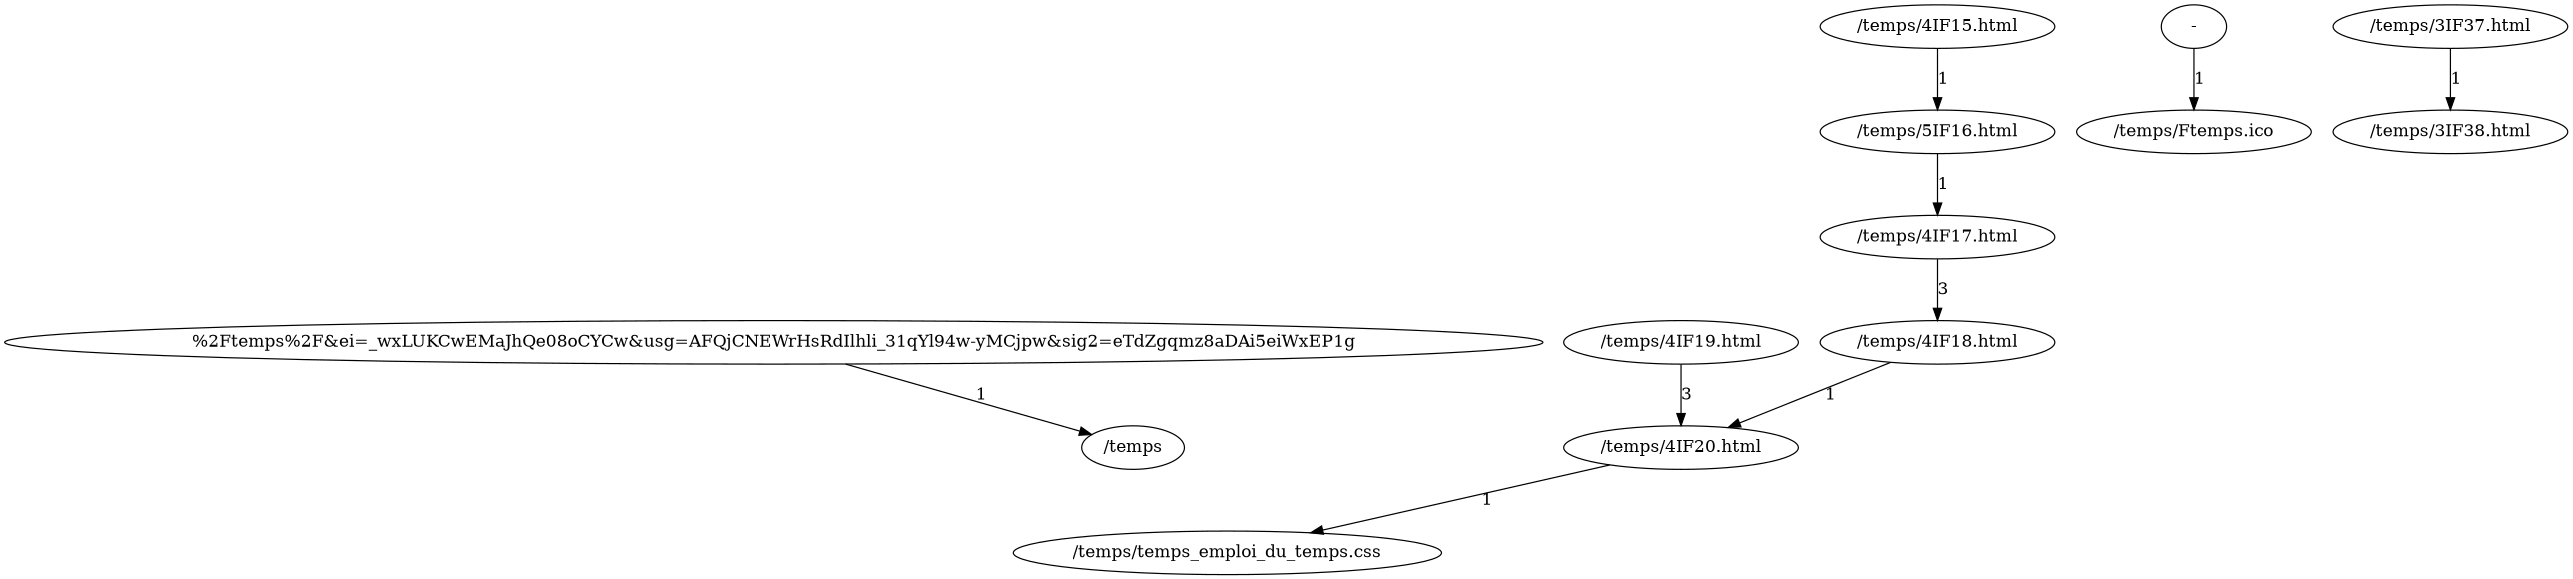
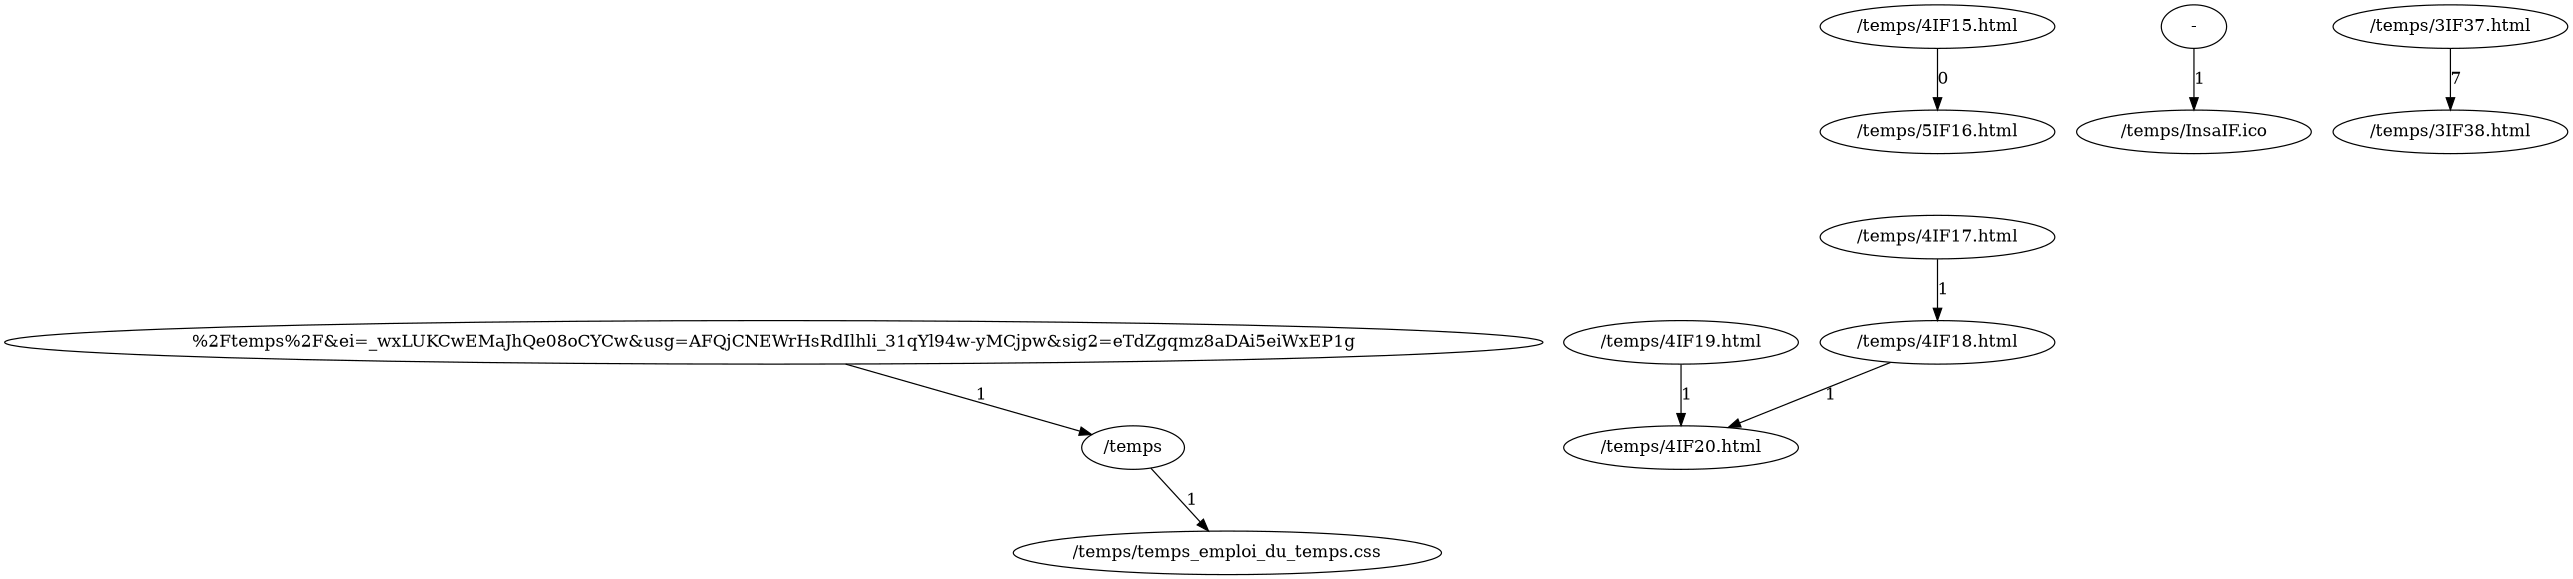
(1944, 79) -> (1944, 79)
(2456, 79) -> (2456, 79)
(2194, 132) -> (2194, 132)
(1937, 178) -> none
(1944, 290) -> (1944, 290)
(1687, 395) -> (1687, 395)
(1466, 498) -> (1175, 495)
